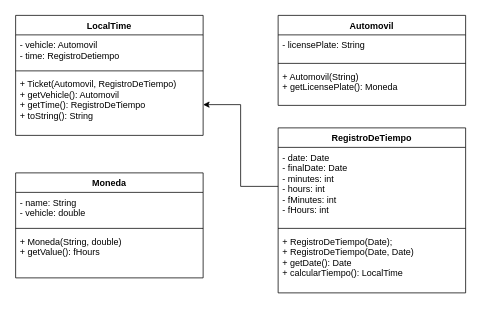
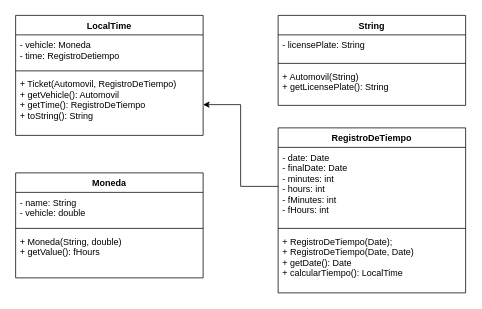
(371, 26) -> (371, 26)
(62, 45) -> (56, 45)
(325, 77) -> (325, 77)
